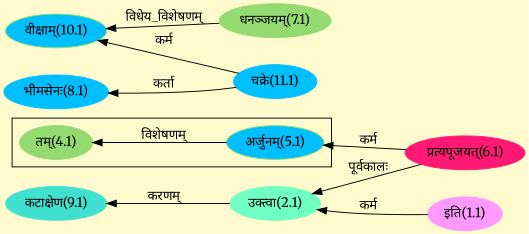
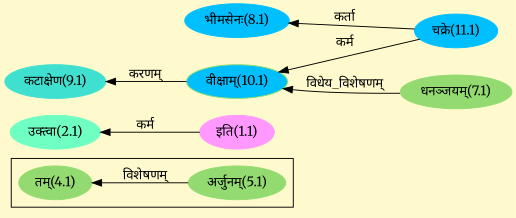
(275, 142) -> (237, 183)
(465, 153) -> none
(173, 203) -> (151, 82)
